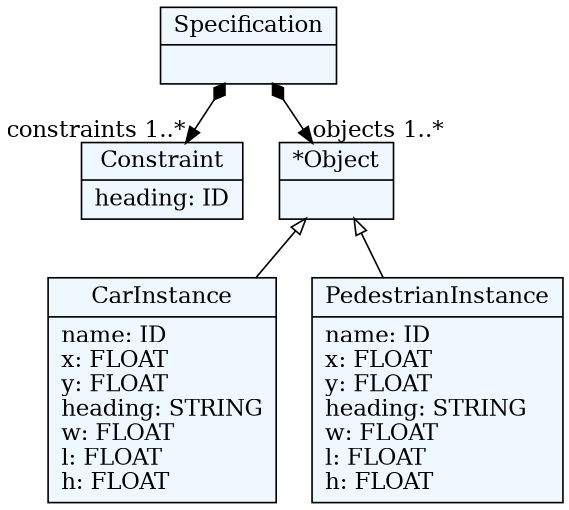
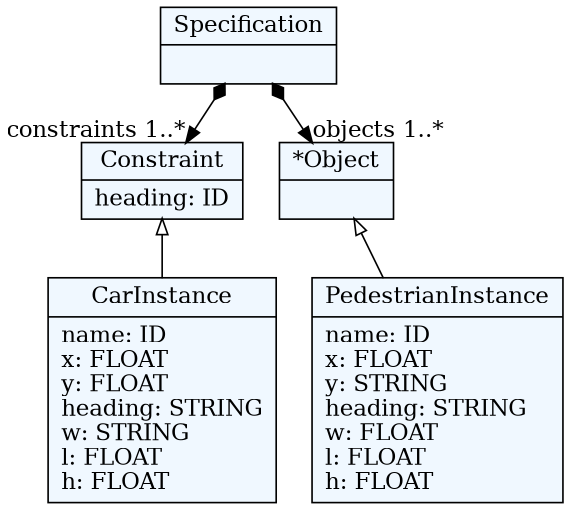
(275, 255) -> (162, 257)
(379, 384) -> (387, 384)
(118, 433) -> (125, 433)
